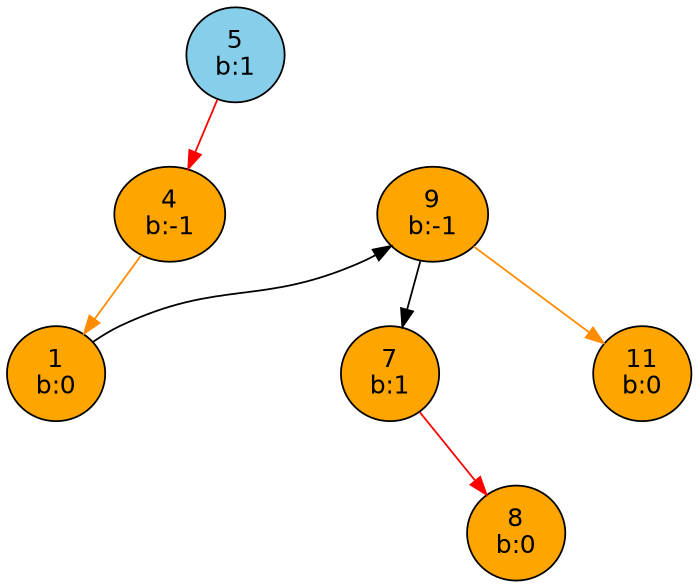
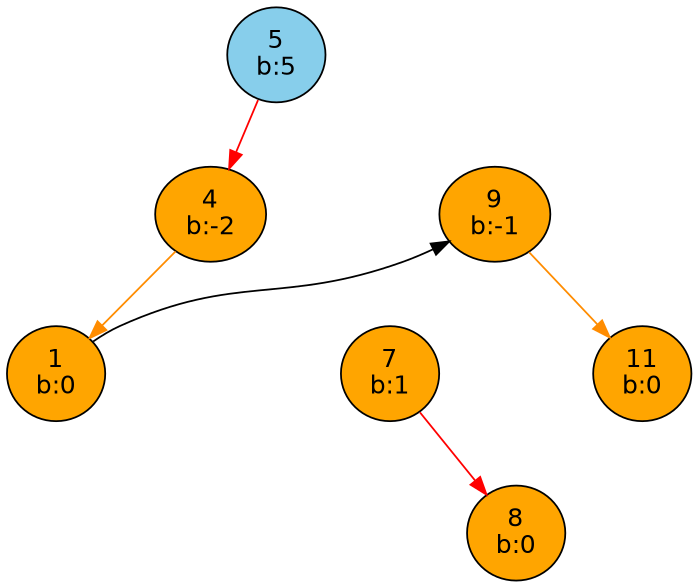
(236, 55) -> (276, 55)
(170, 214) -> (211, 214)
(414, 285) -> none
